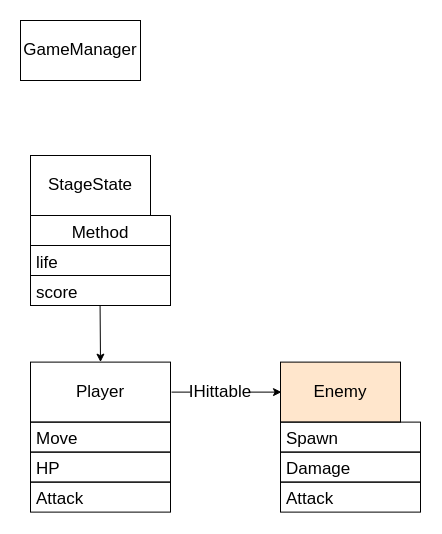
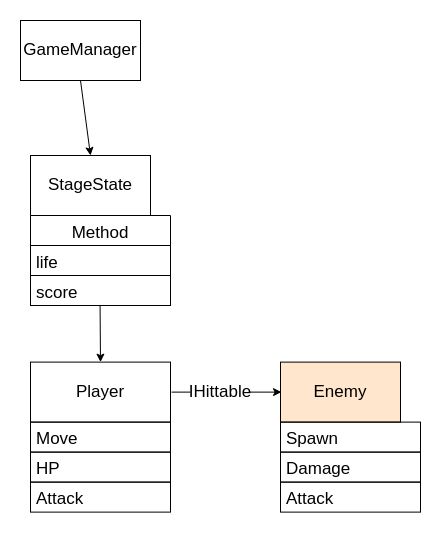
none -> (85, 114)
